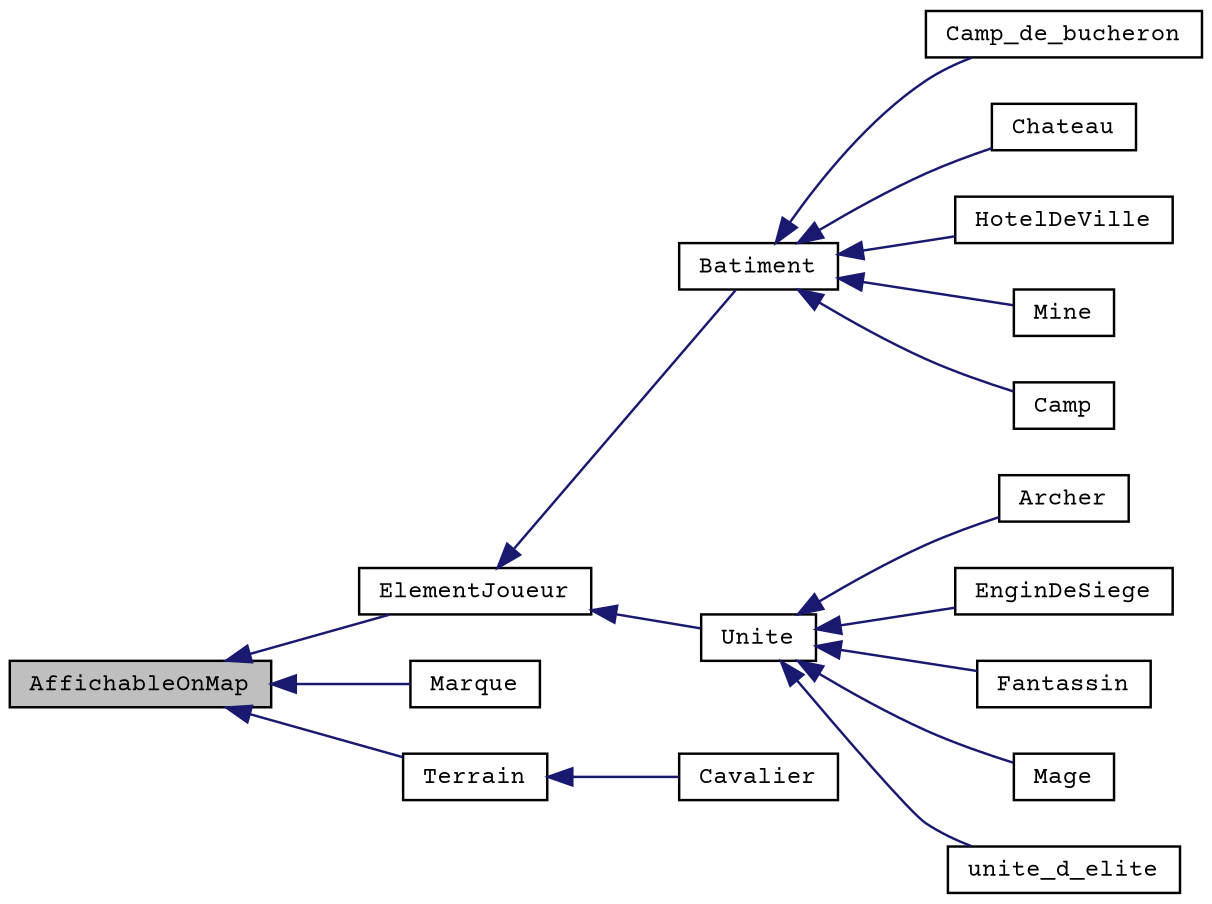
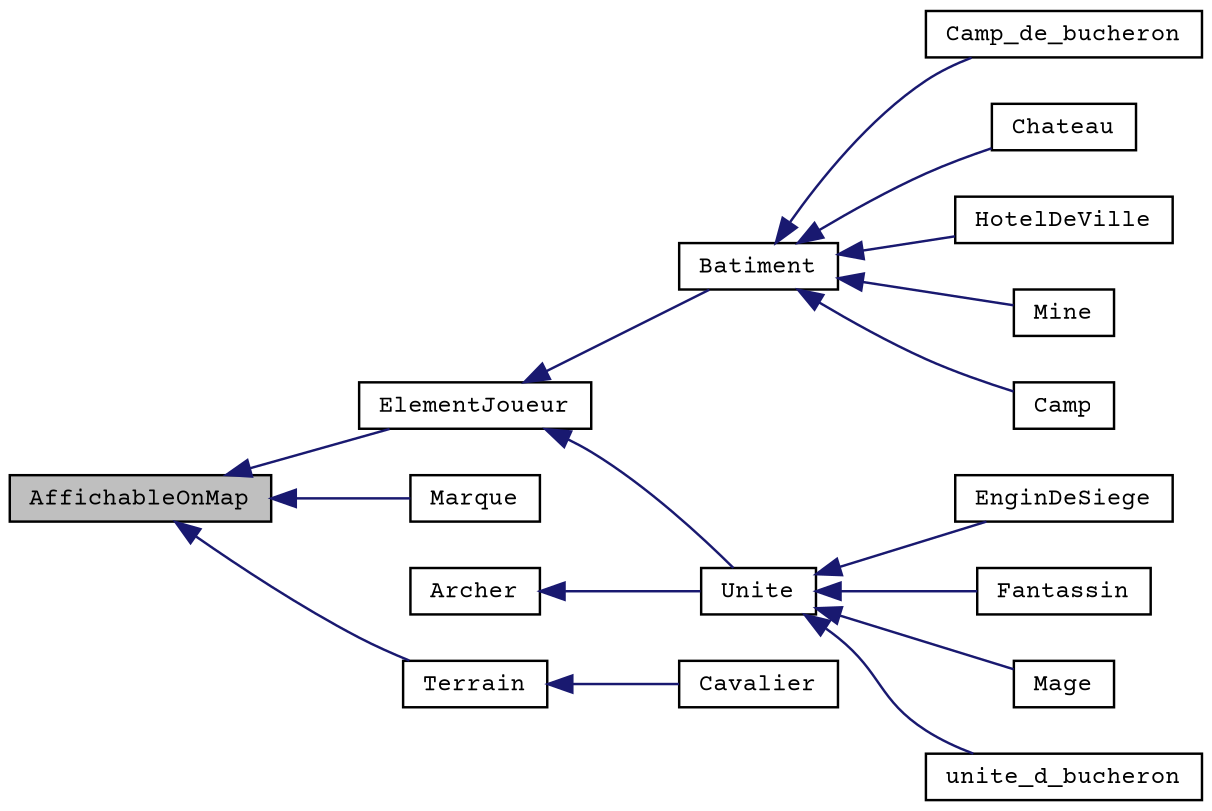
(907, 554) -> (633, 591)
(1064, 870) -> (1064, 777)
